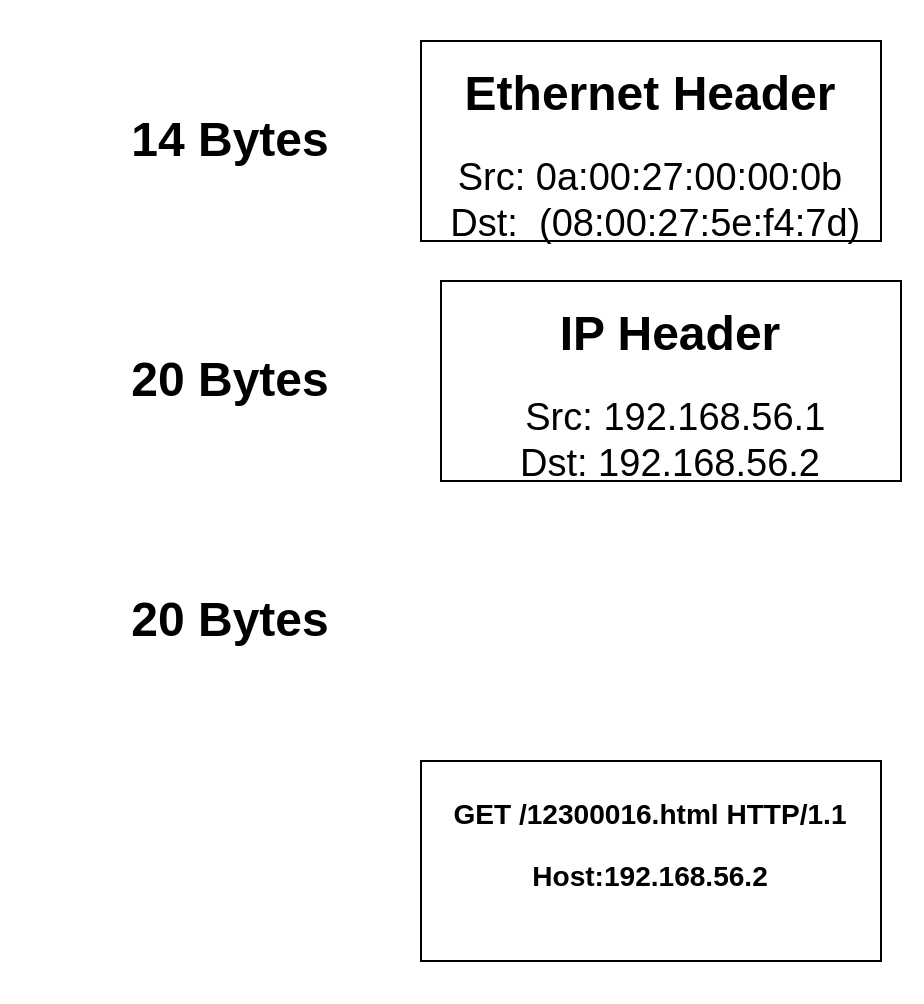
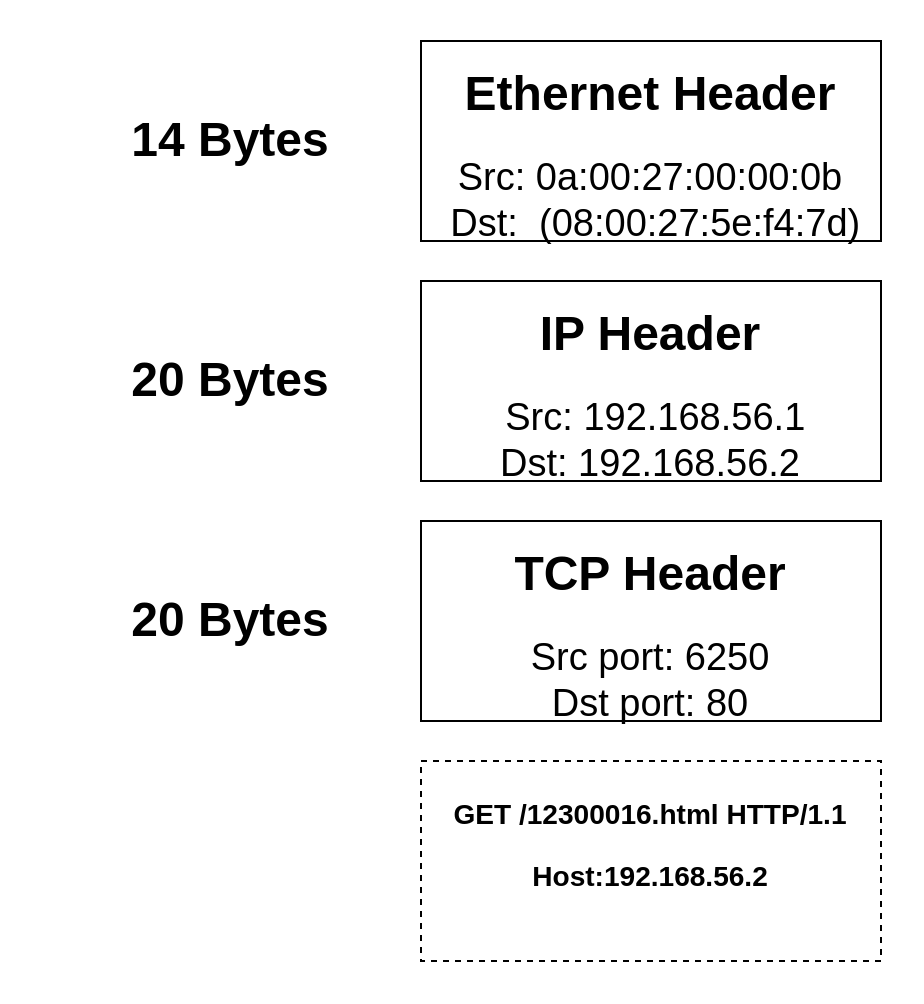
(671, 381) -> (651, 381)
none -> (651, 621)
(651, 861) -> (651, 861)
